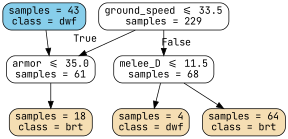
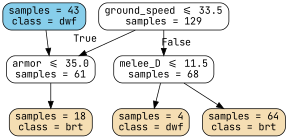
(164, 16) -> (164, 16)
